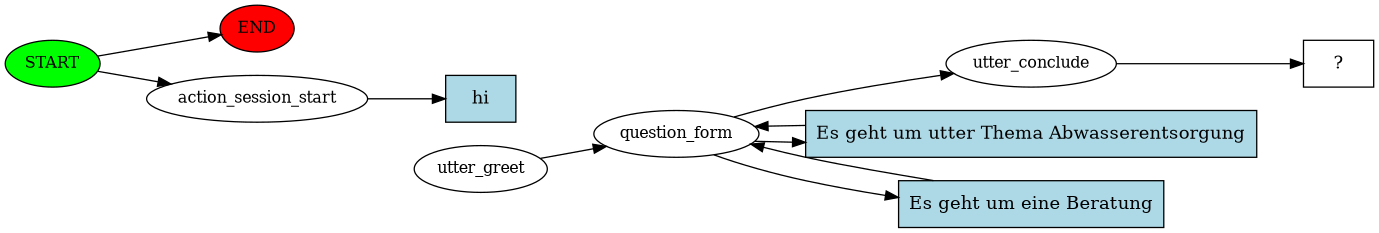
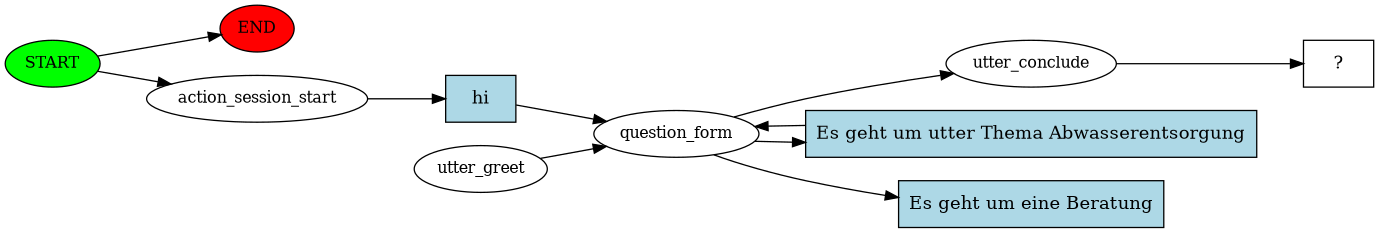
(848, 166) -> (555, 112)
